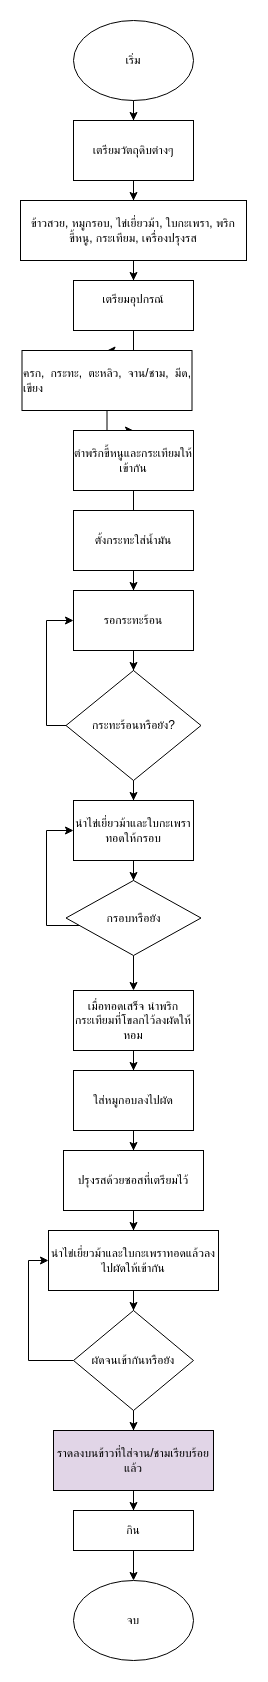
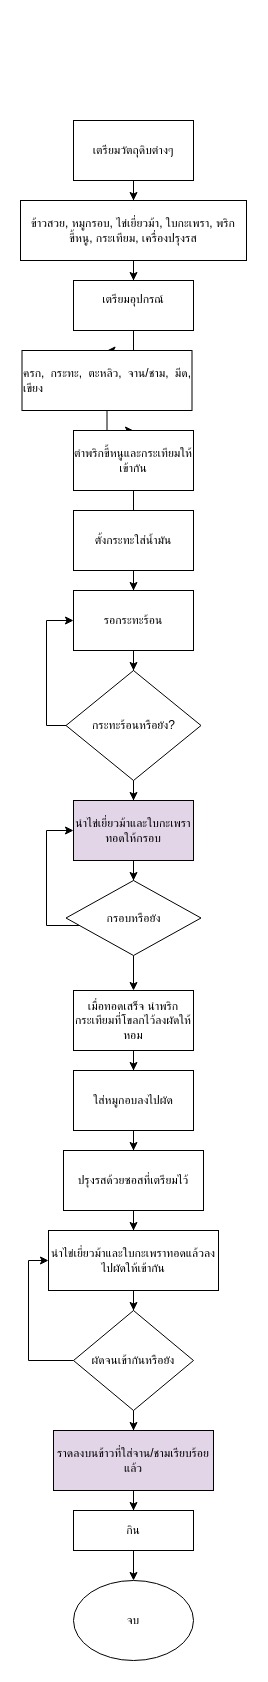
(134, 61) -> none
(134, 115) -> none
(134, 831) -> (134, 831)
